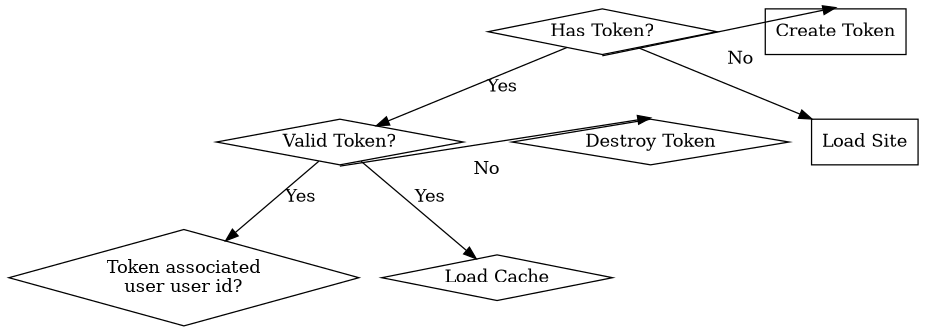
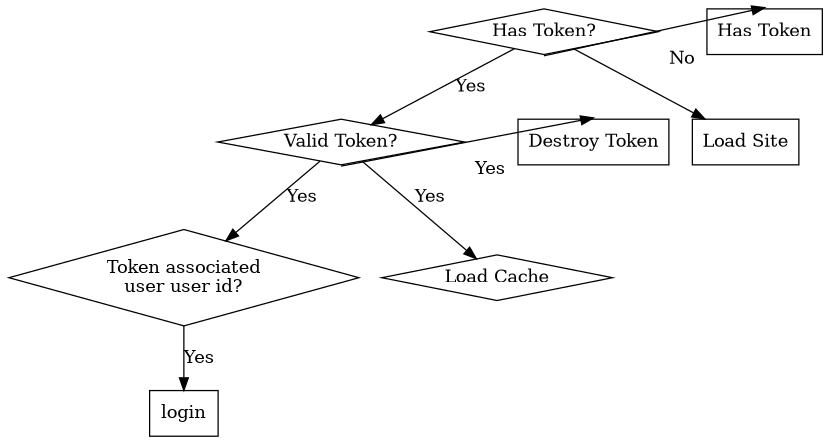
(836, 32) -> (765, 32)
(651, 142) -> (593, 142)
(487, 169) -> (491, 169)
none -> (184, 413)
